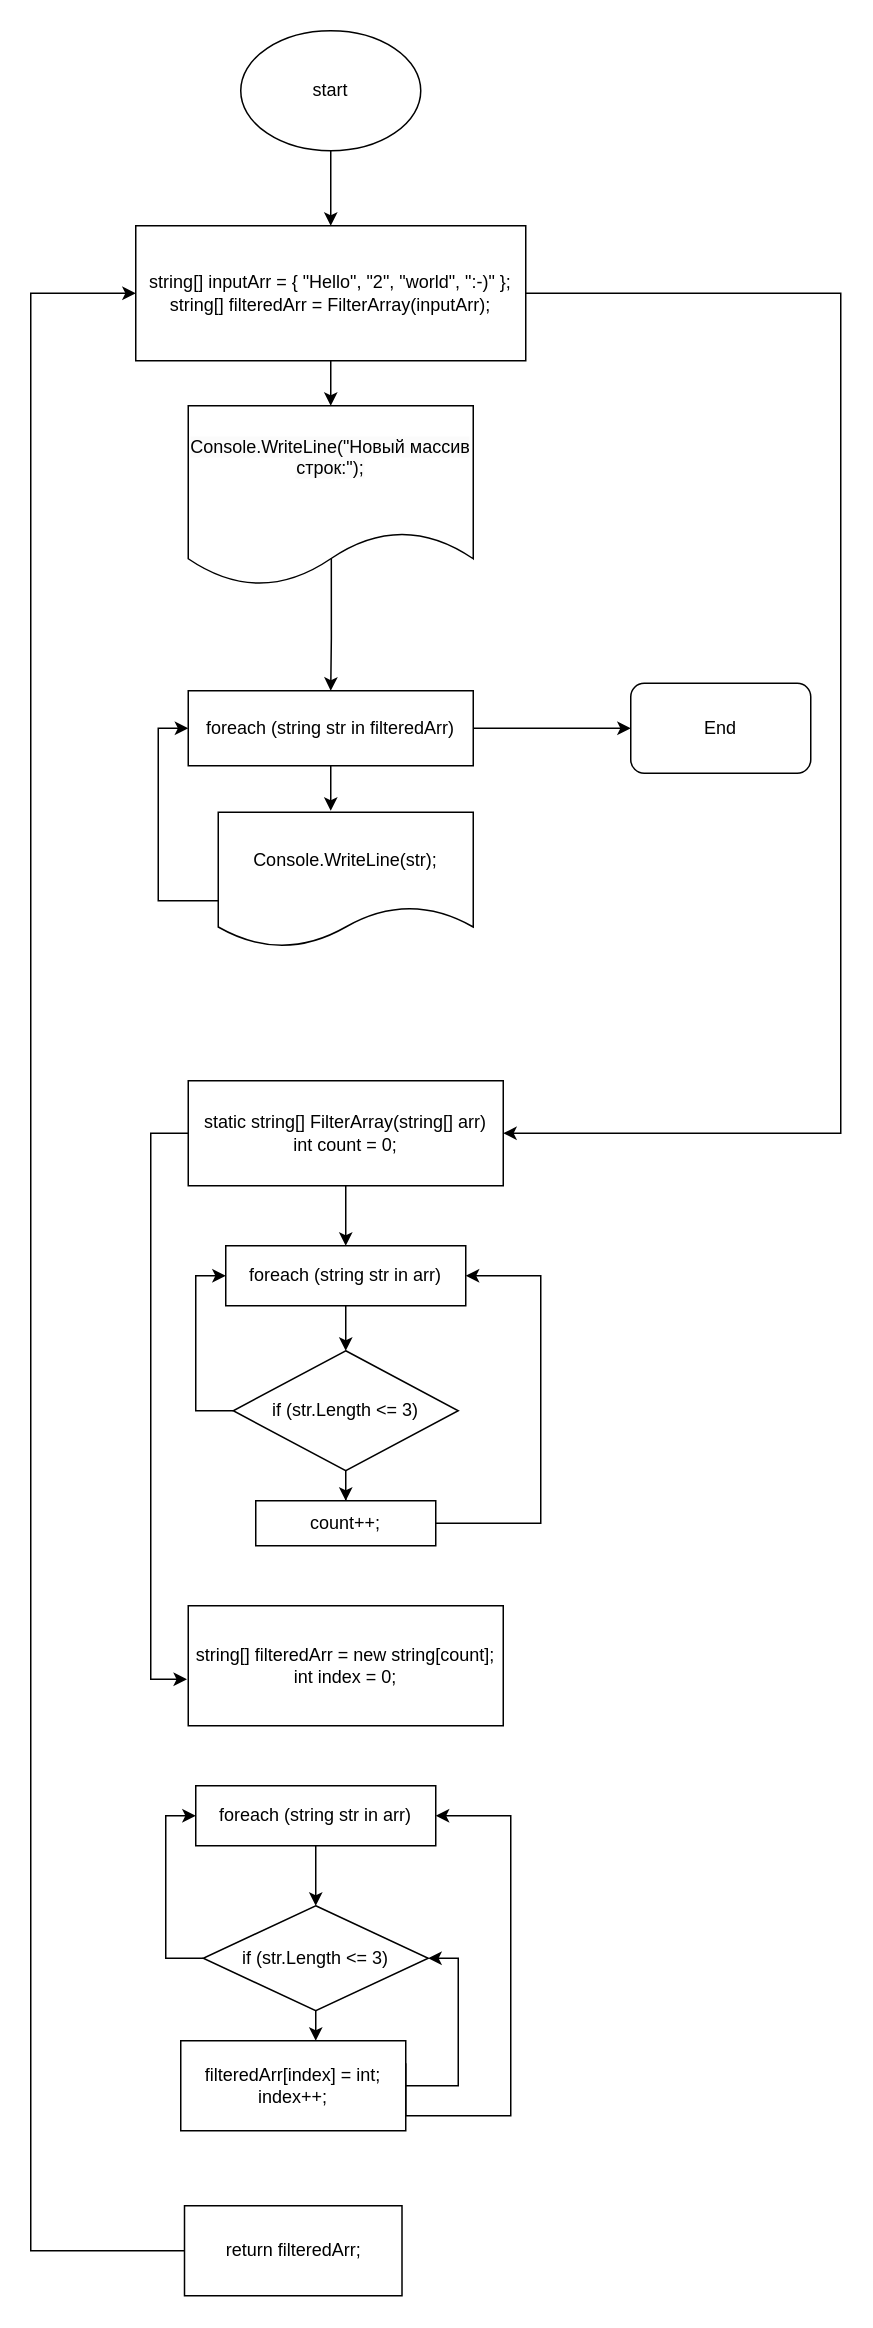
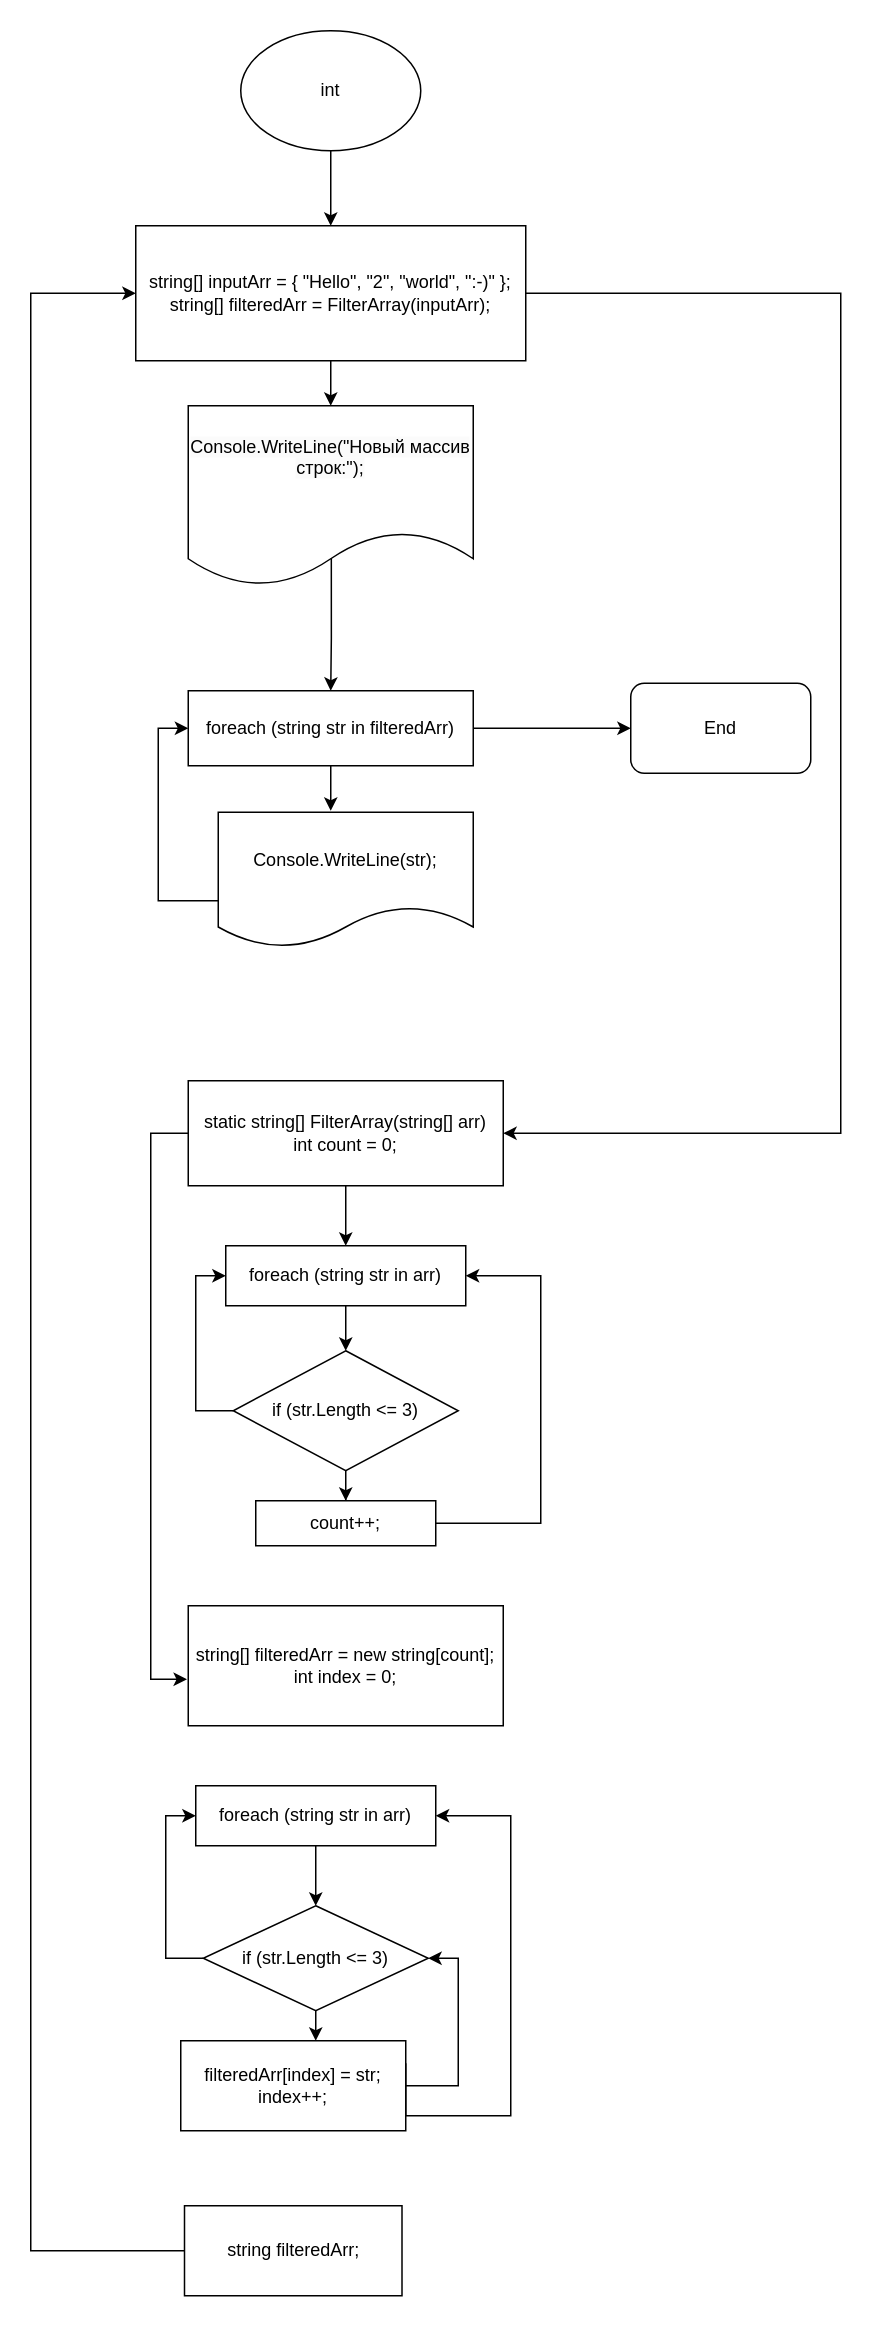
(331, 91) -> (331, 91)
(293, 2086) -> (293, 2086)
(294, 2251) -> (294, 2251)
